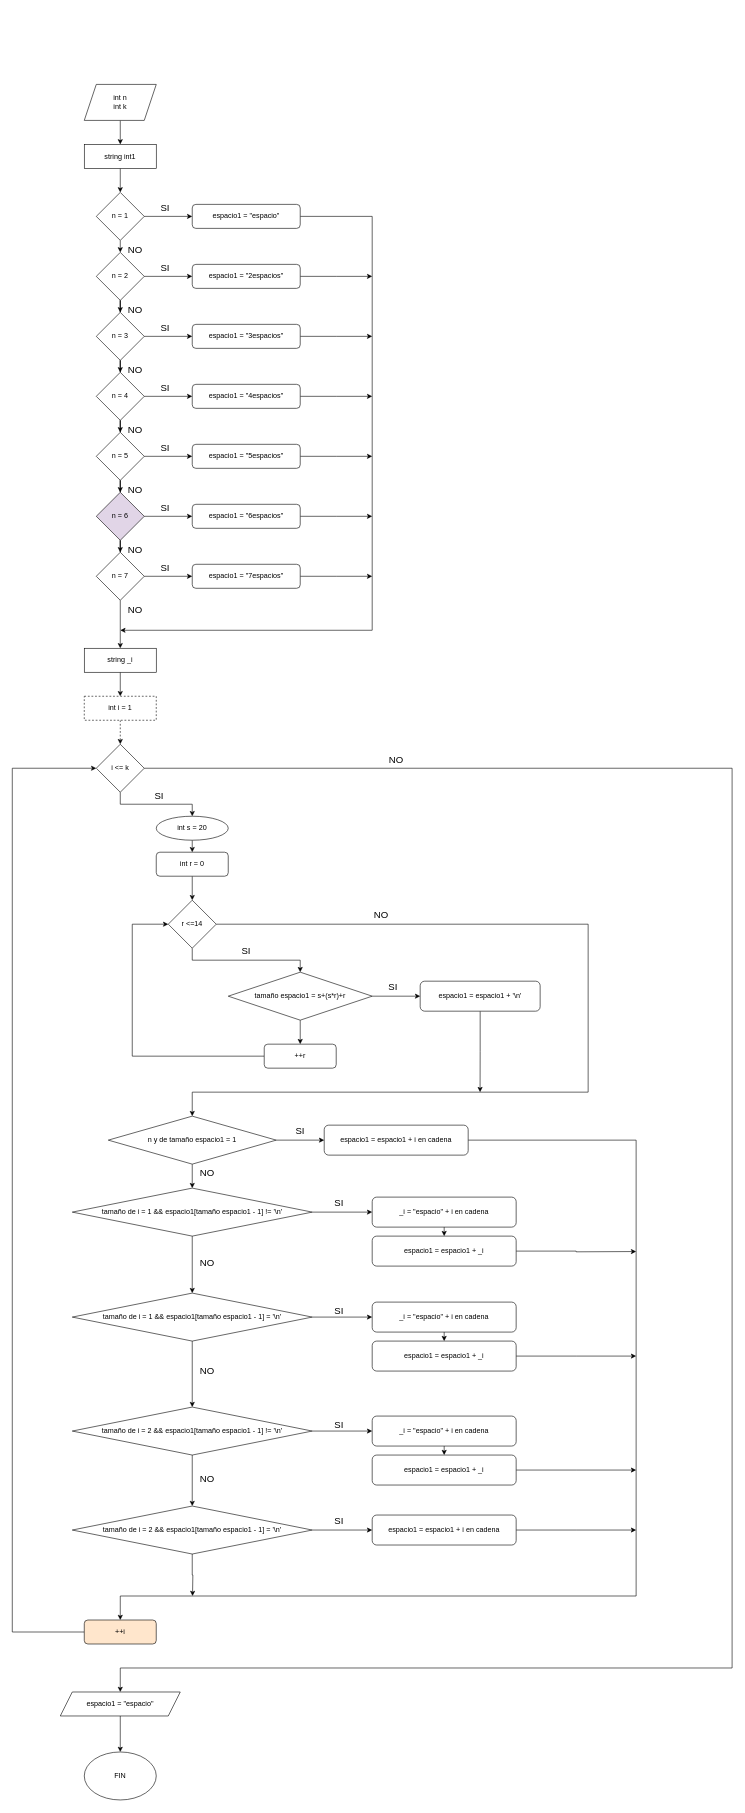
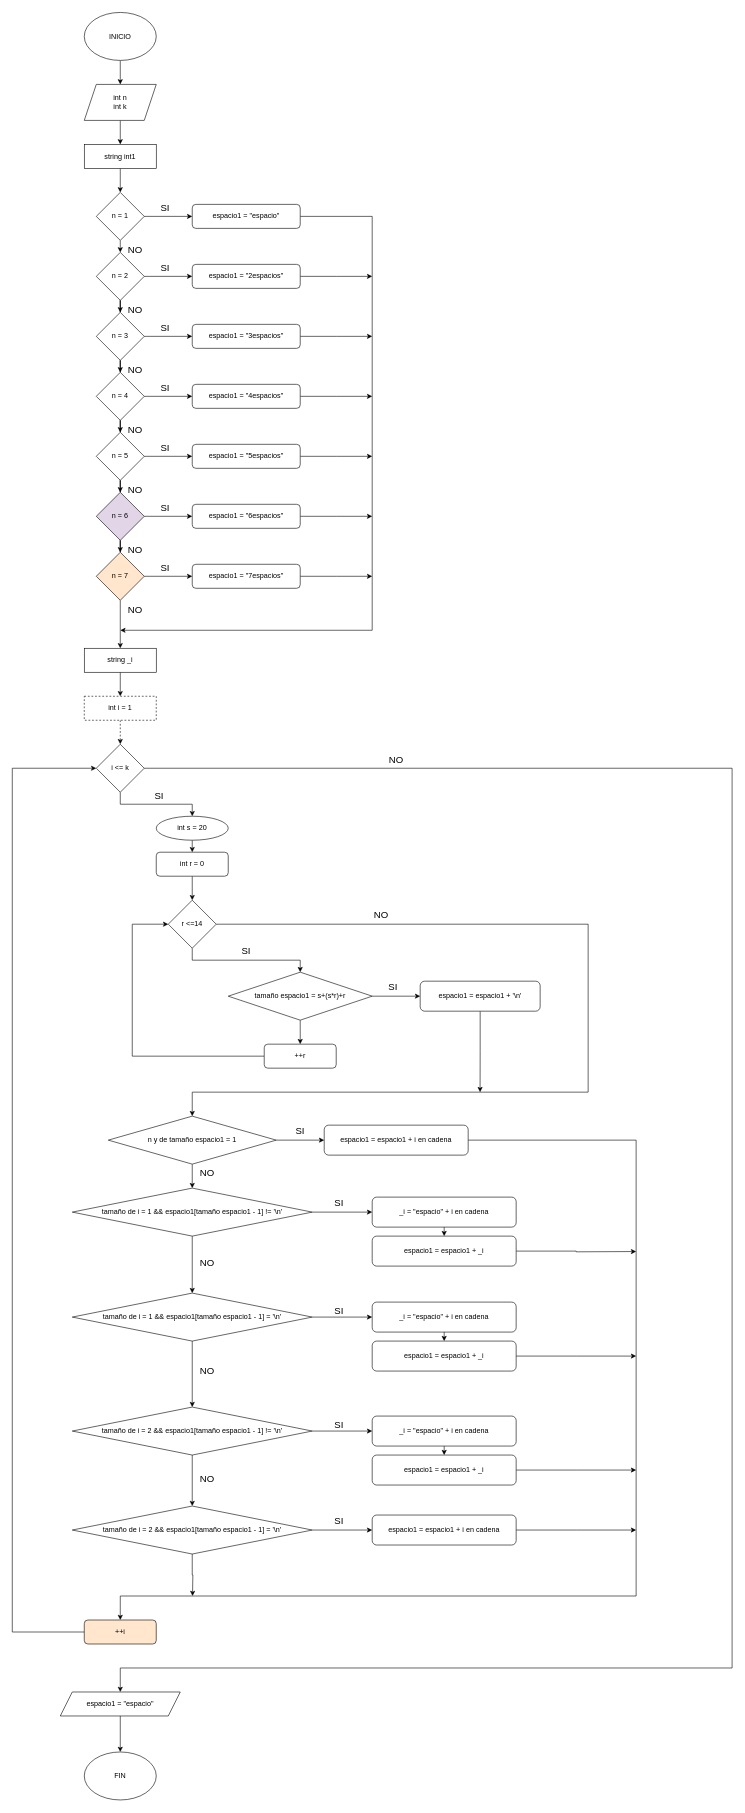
none -> (120, 36)
none -> (120, 78)
(120, 576) -> (120, 576)
